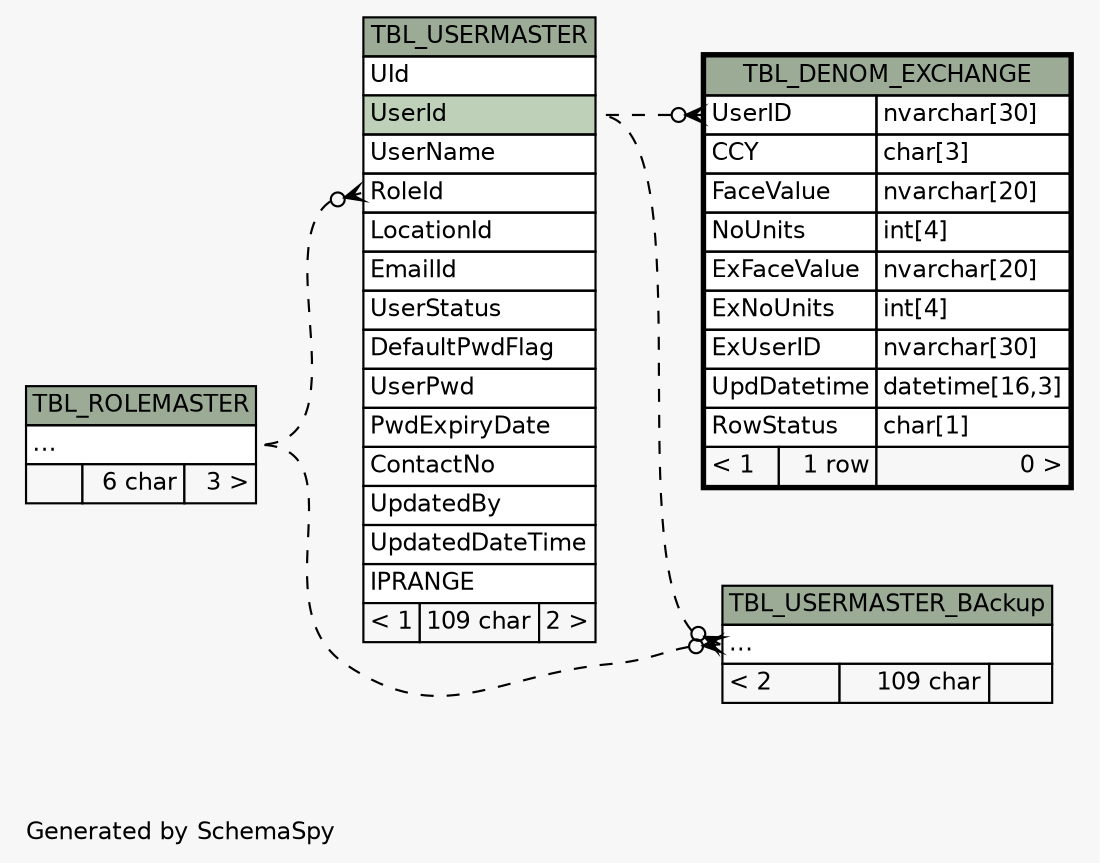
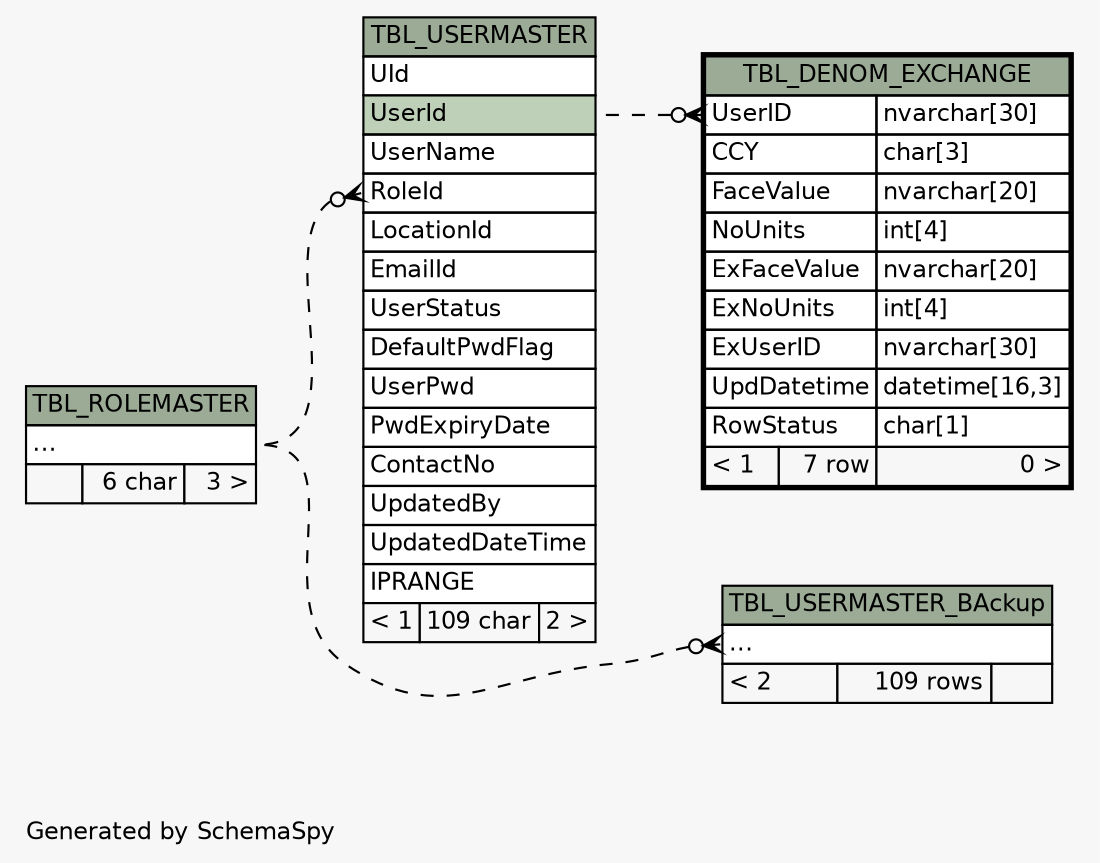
(659, 364) -> none
(836, 465) -> (836, 465)
(930, 682) -> (930, 682)
